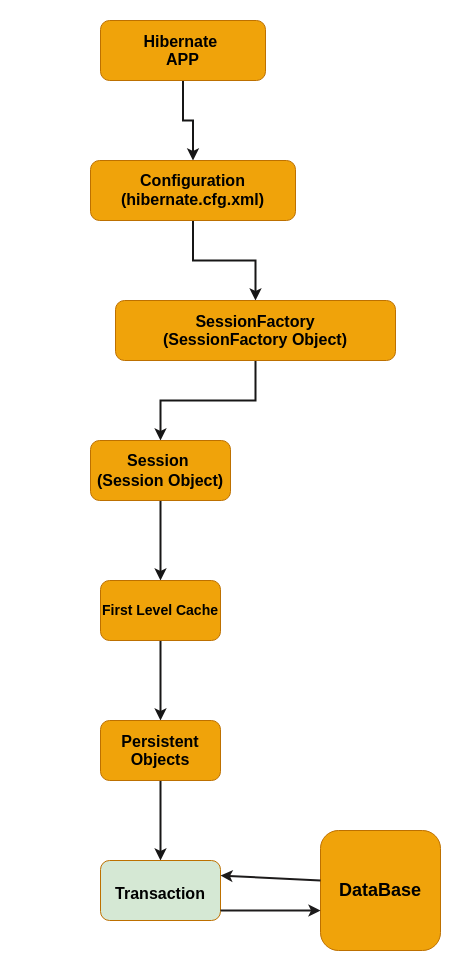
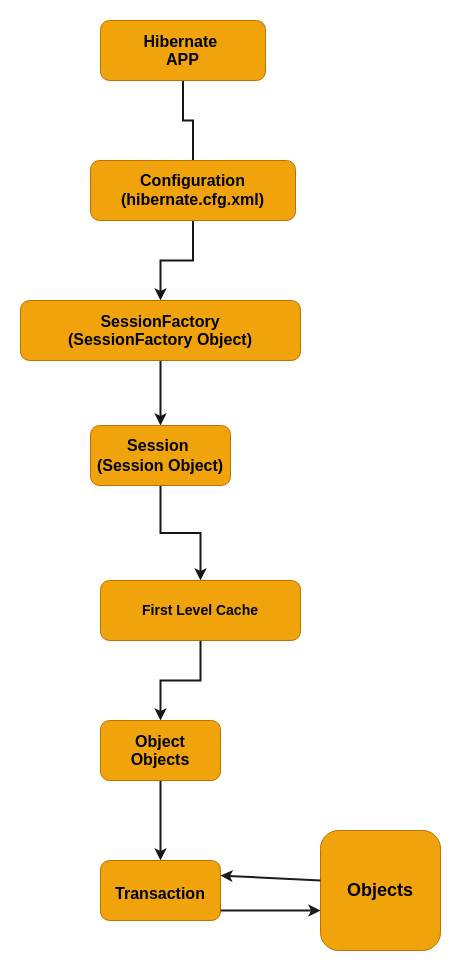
(193, 150) -> (193, 153)
(256, 331) -> (161, 331)
(161, 471) -> (161, 456)
(161, 611) -> (201, 611)
(161, 751) -> (161, 751)
(161, 891) -> (161, 891)
(381, 891) -> (381, 891)
